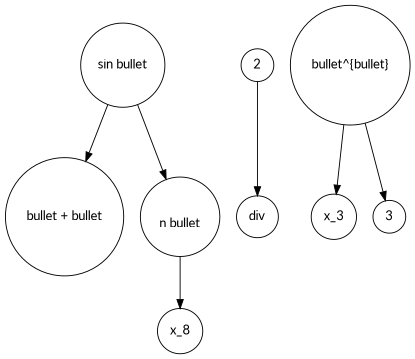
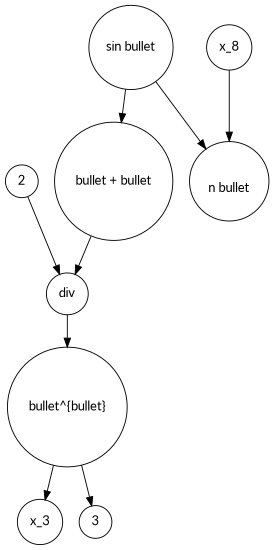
none -> (85, 251)
(180, 278) -> (229, 101)
none -> (67, 326)
